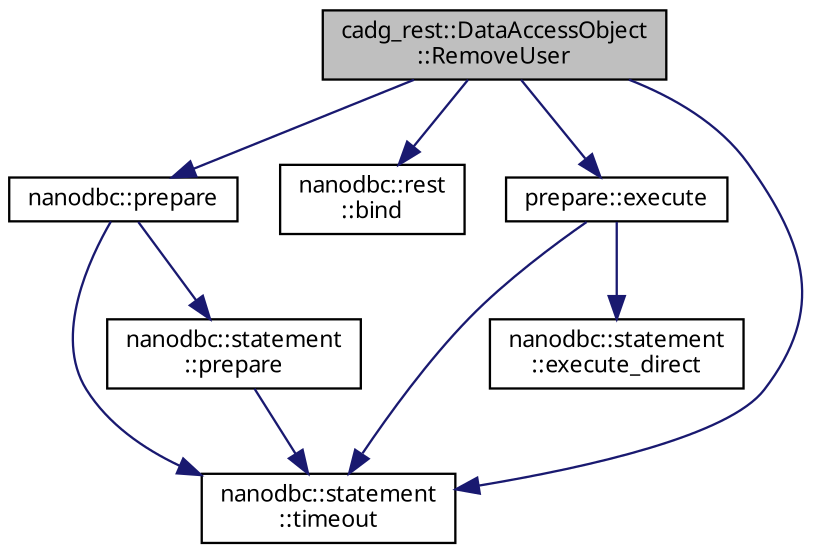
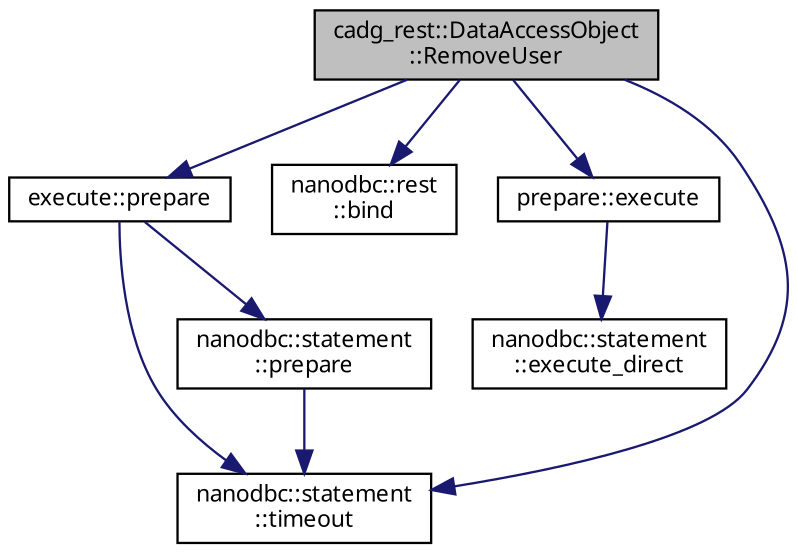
(123, 199) -> (120, 199)
(462, 326) -> none
